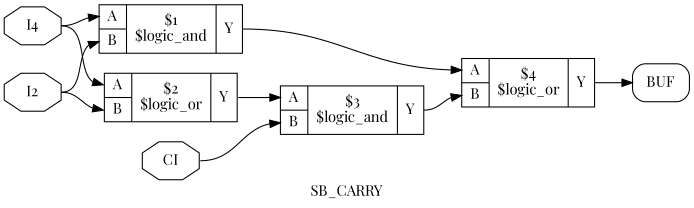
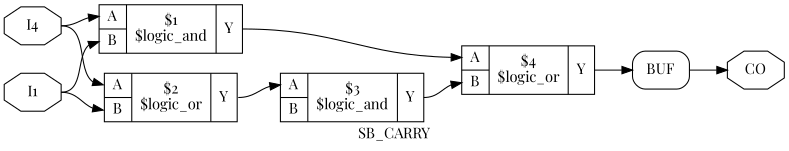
none -> (756, 70)
(33, 92) -> (33, 92)
(171, 161) -> none
